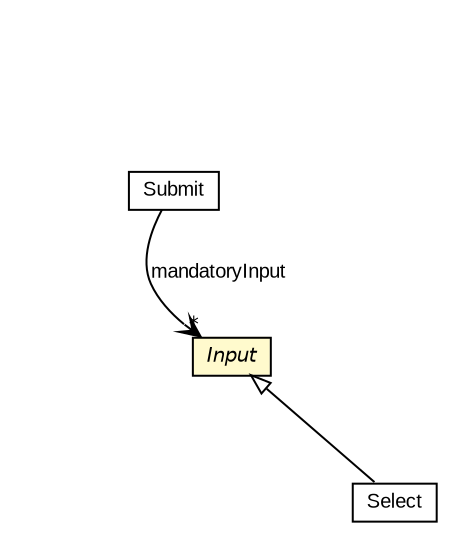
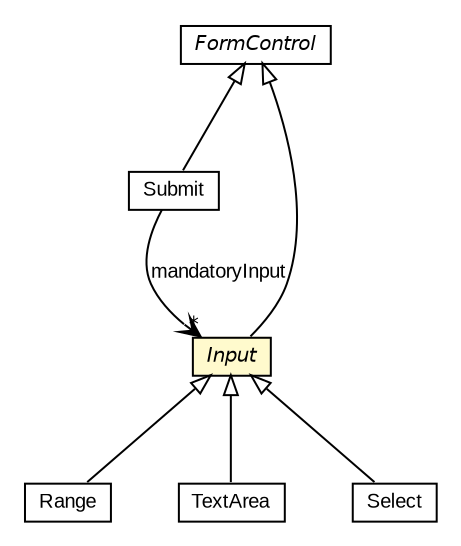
none -> (255, 44)
none -> (67, 502)
none -> (231, 502)
